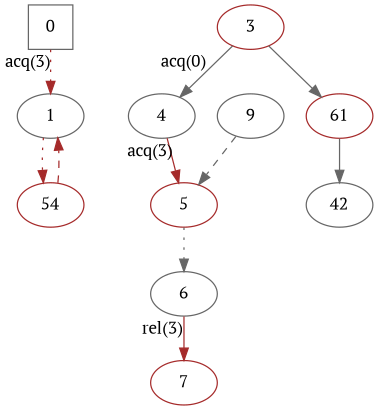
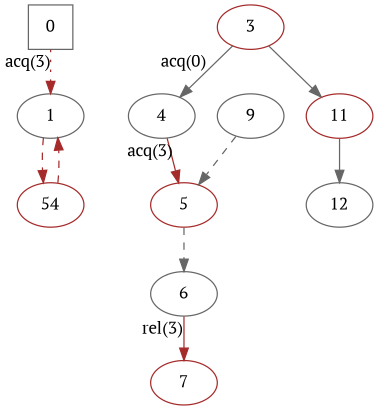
(340, 116) -> (340, 116)
(42, 154) -> (42, 154)
(340, 205) -> (340, 205)
(184, 243) -> (184, 243)
